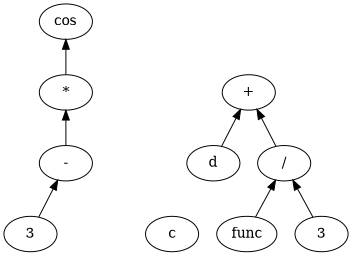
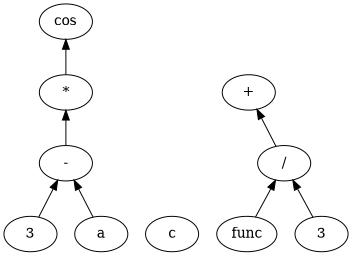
(213, 163) -> none
none -> (101, 234)
